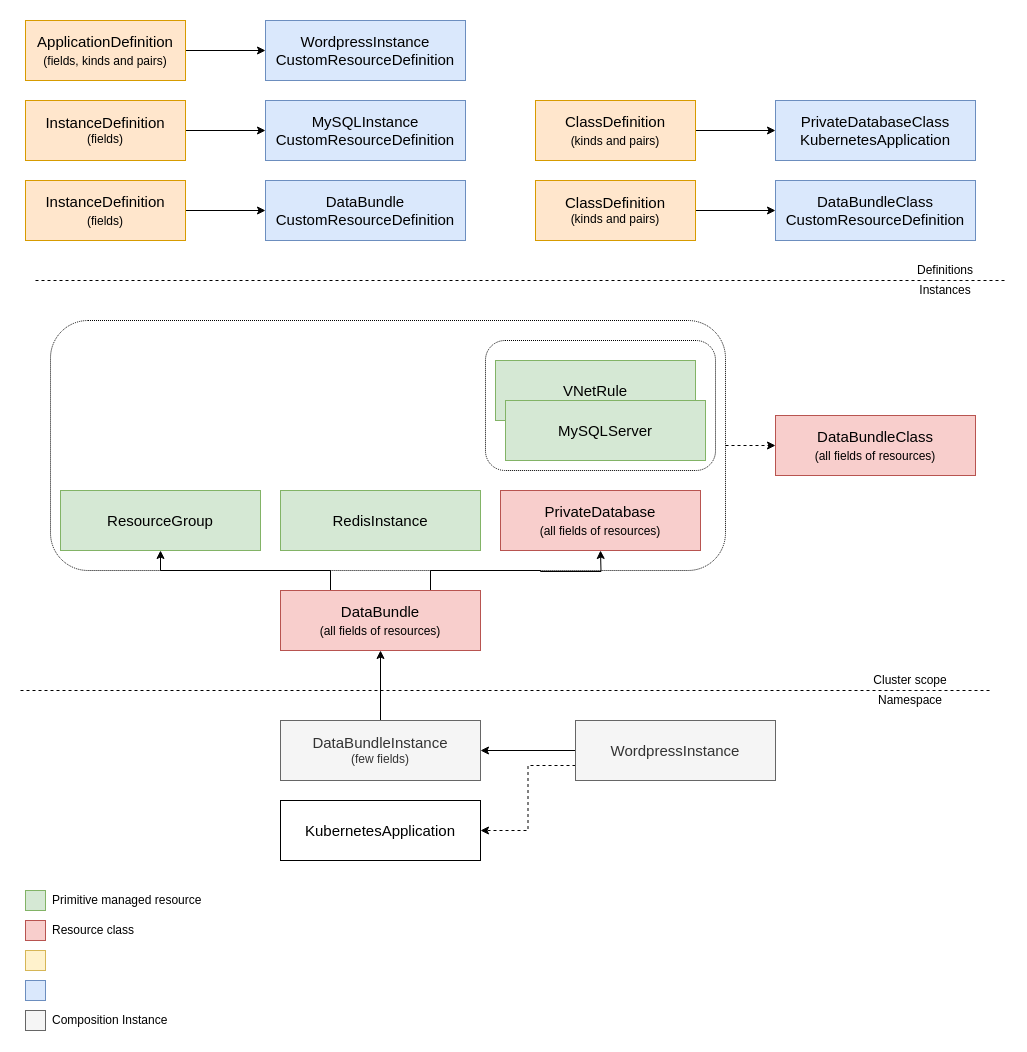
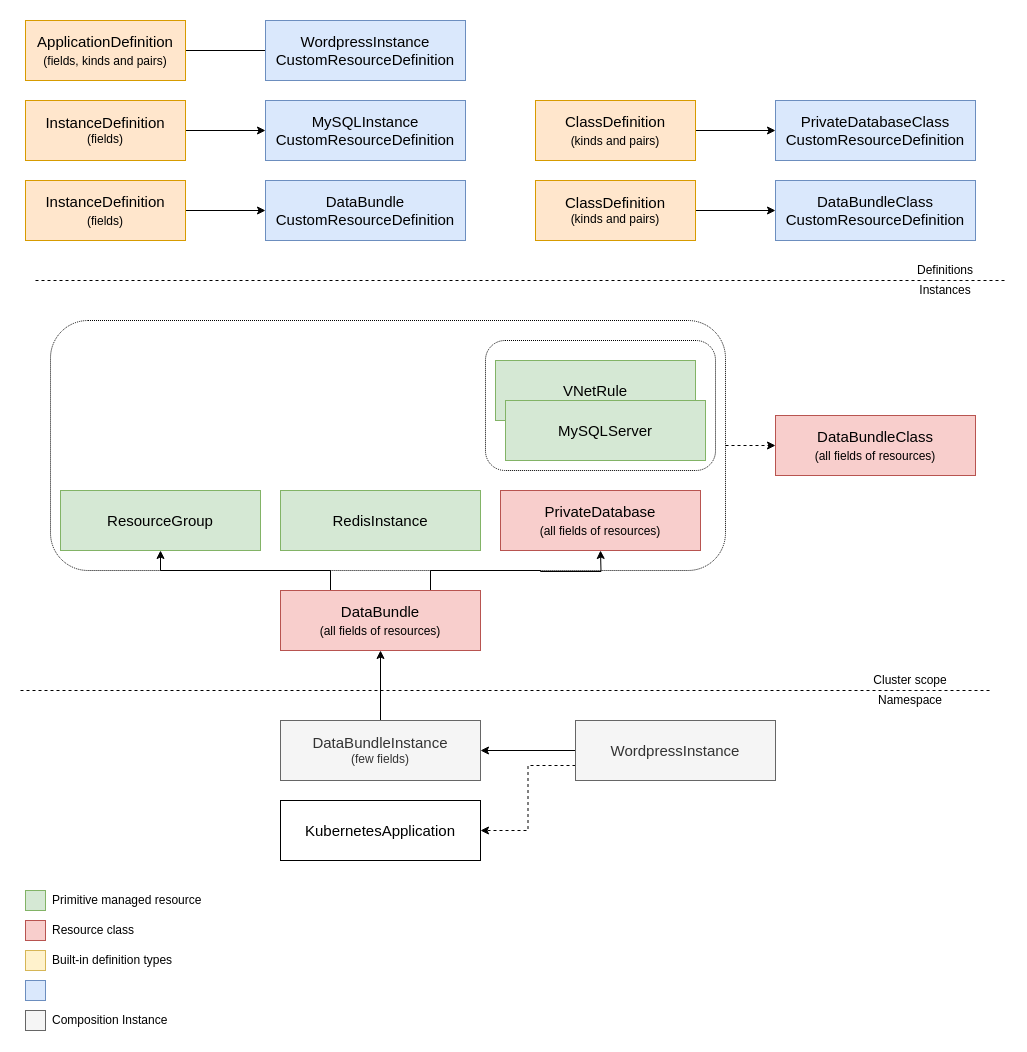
(257, 51) -> (260, 51)
(876, 131) -> (876, 131)
none -> (116, 961)
